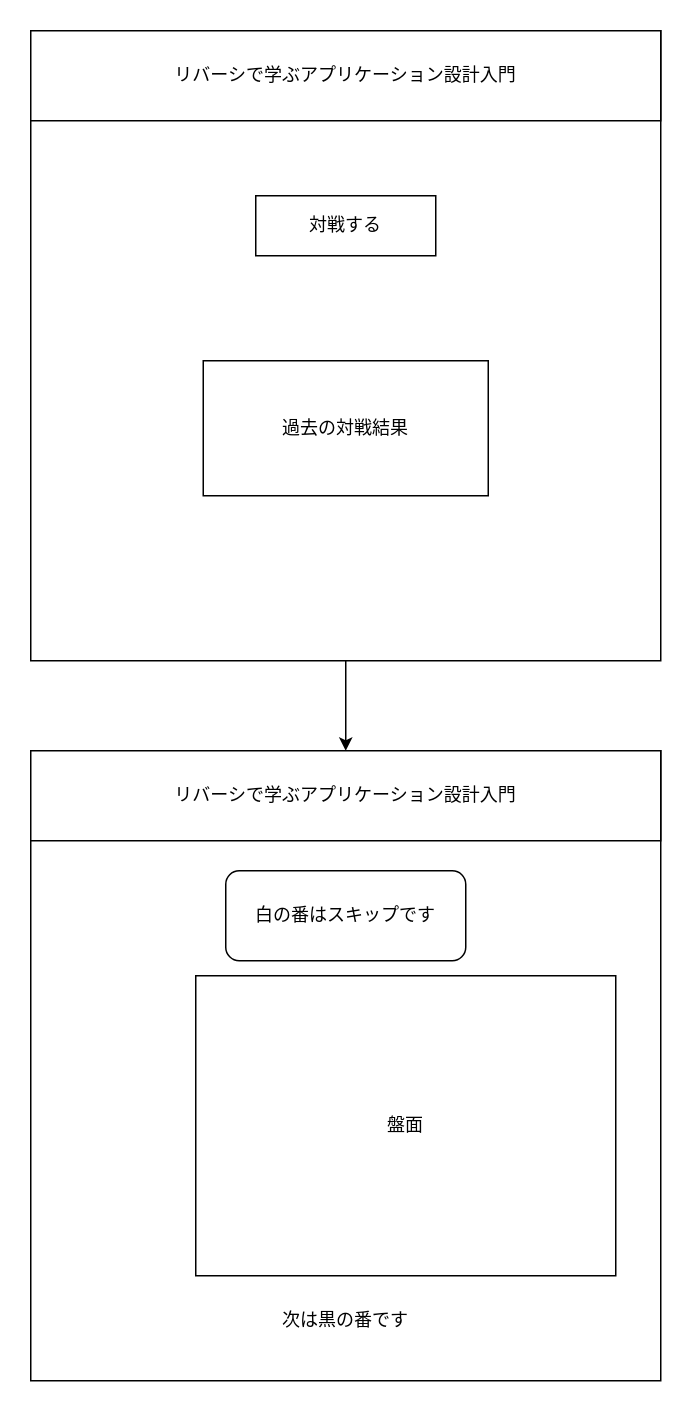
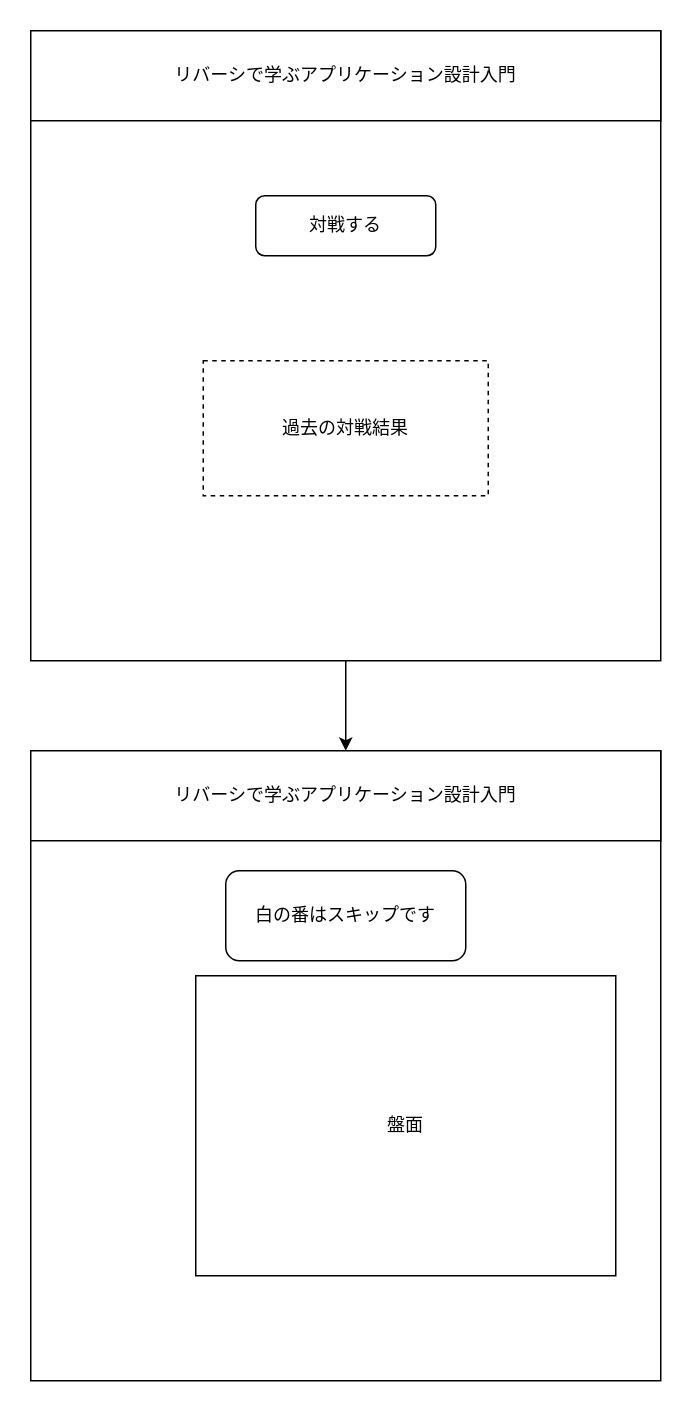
(346, 226) -> (346, 226)
(346, 428) -> (346, 428)
(346, 1321) -> none
